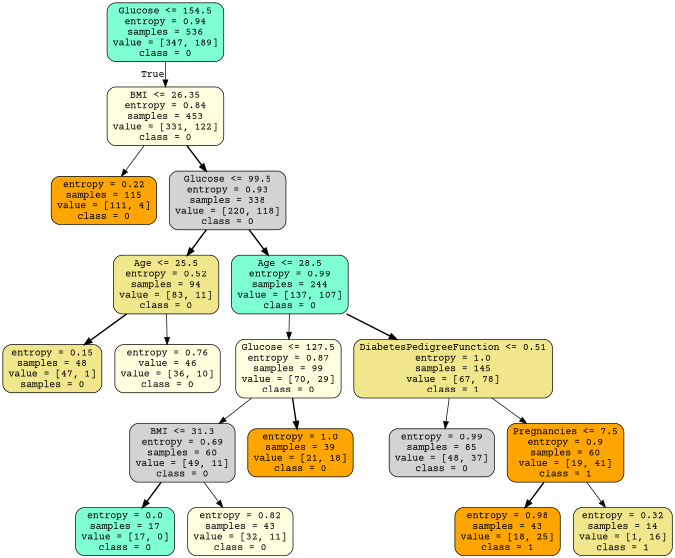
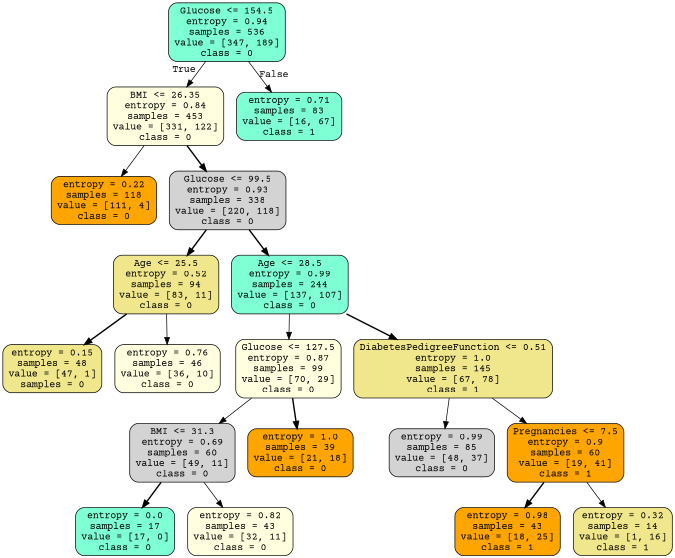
none -> (289, 116)
(104, 200) -> (104, 200)
(168, 369) -> (168, 369)
